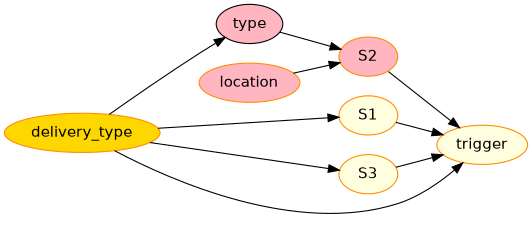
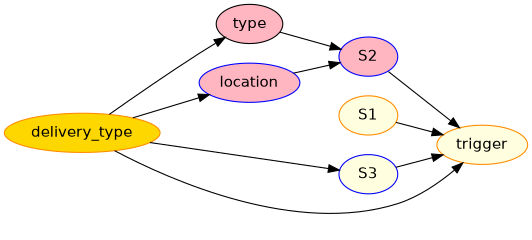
(368, 57) -> (368, 57)
(250, 83) -> (250, 83)
(243, 123) -> (166, 108)
(368, 174) -> (368, 174)
